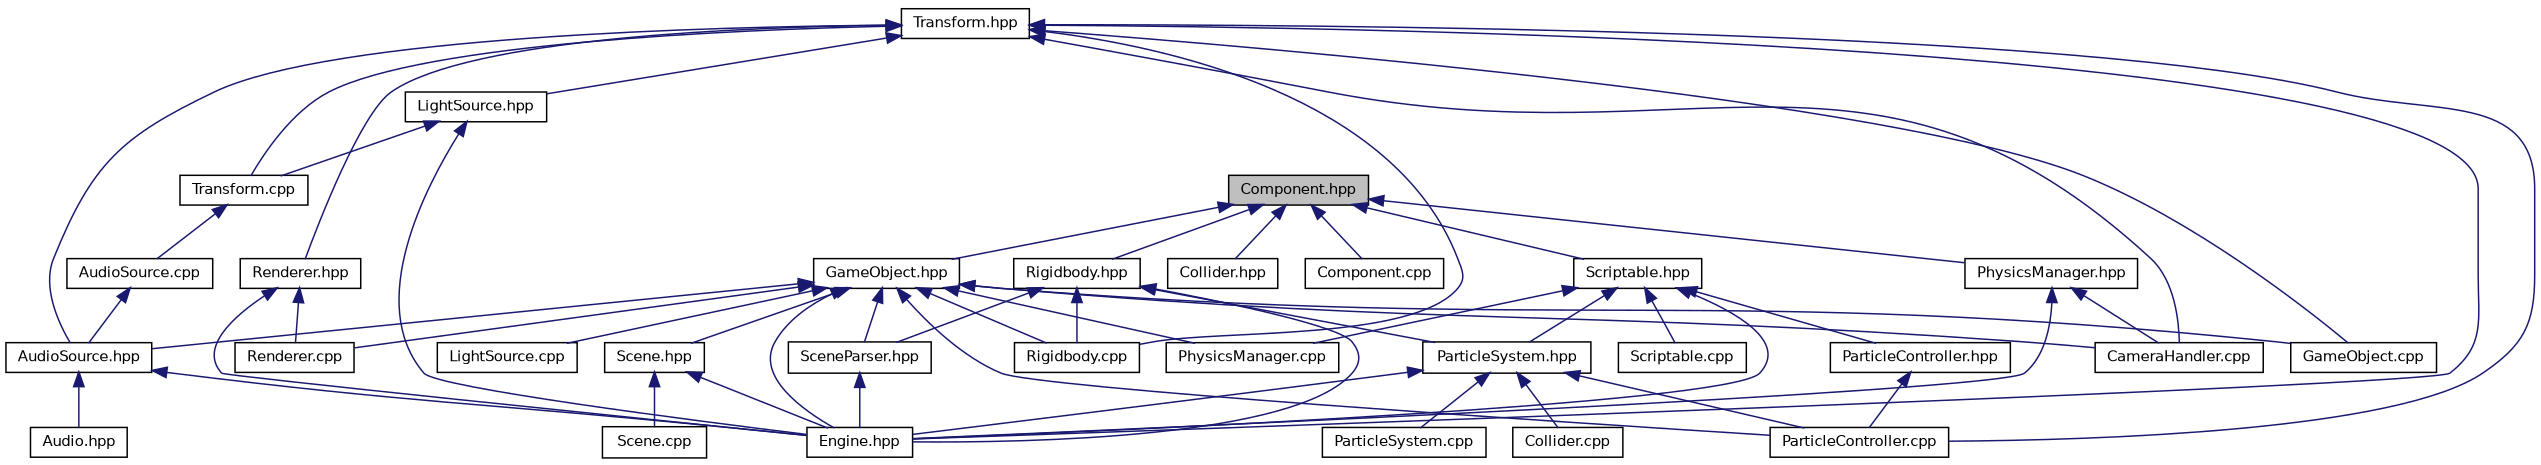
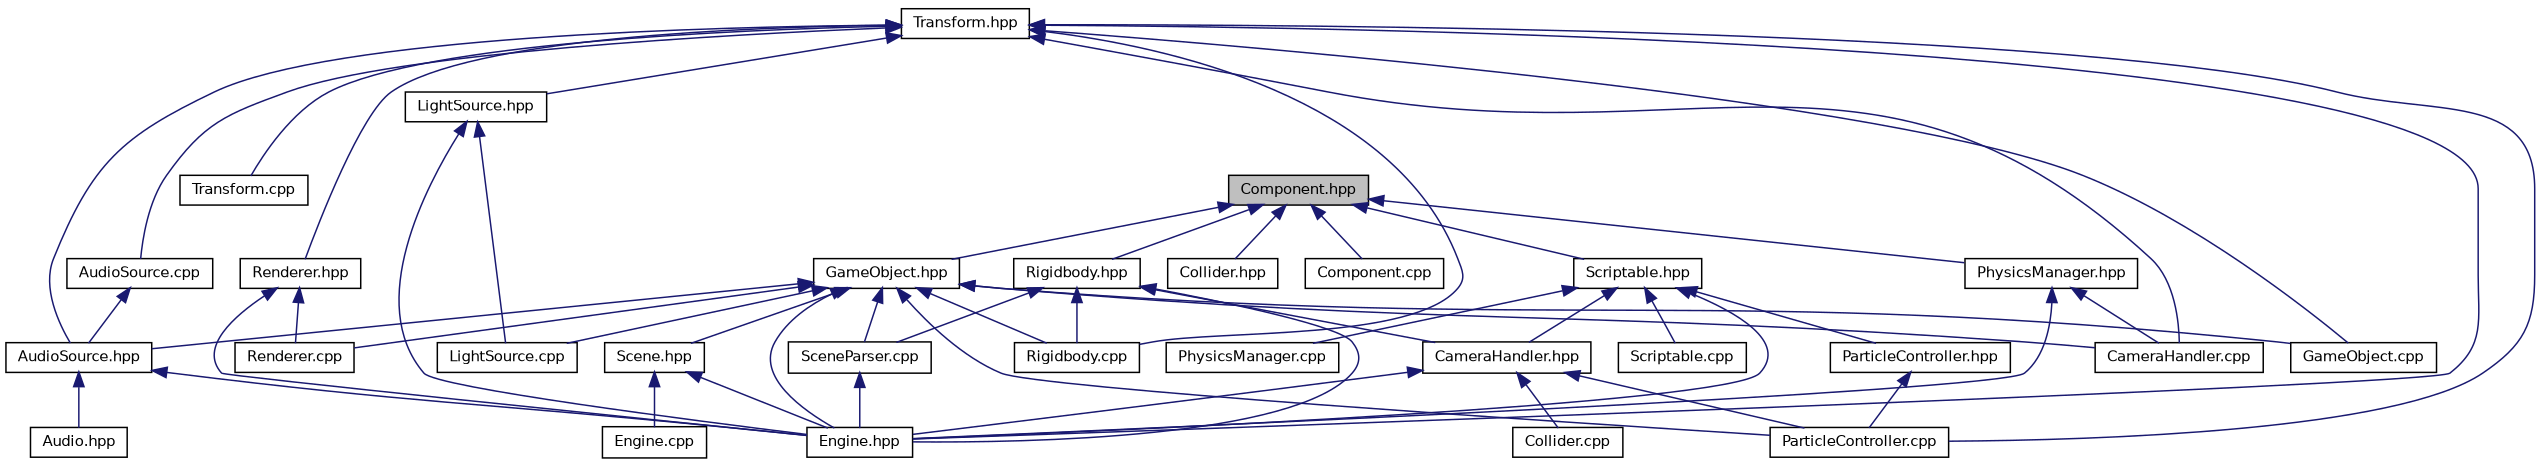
(364, 147) -> (493, 240)
(186, 236) -> (341, 77)
(1065, 314) -> none
(860, 358) -> (860, 358)
(1507, 358) -> (1507, 358)
(654, 442) -> (654, 442)
(1404, 442) -> none
